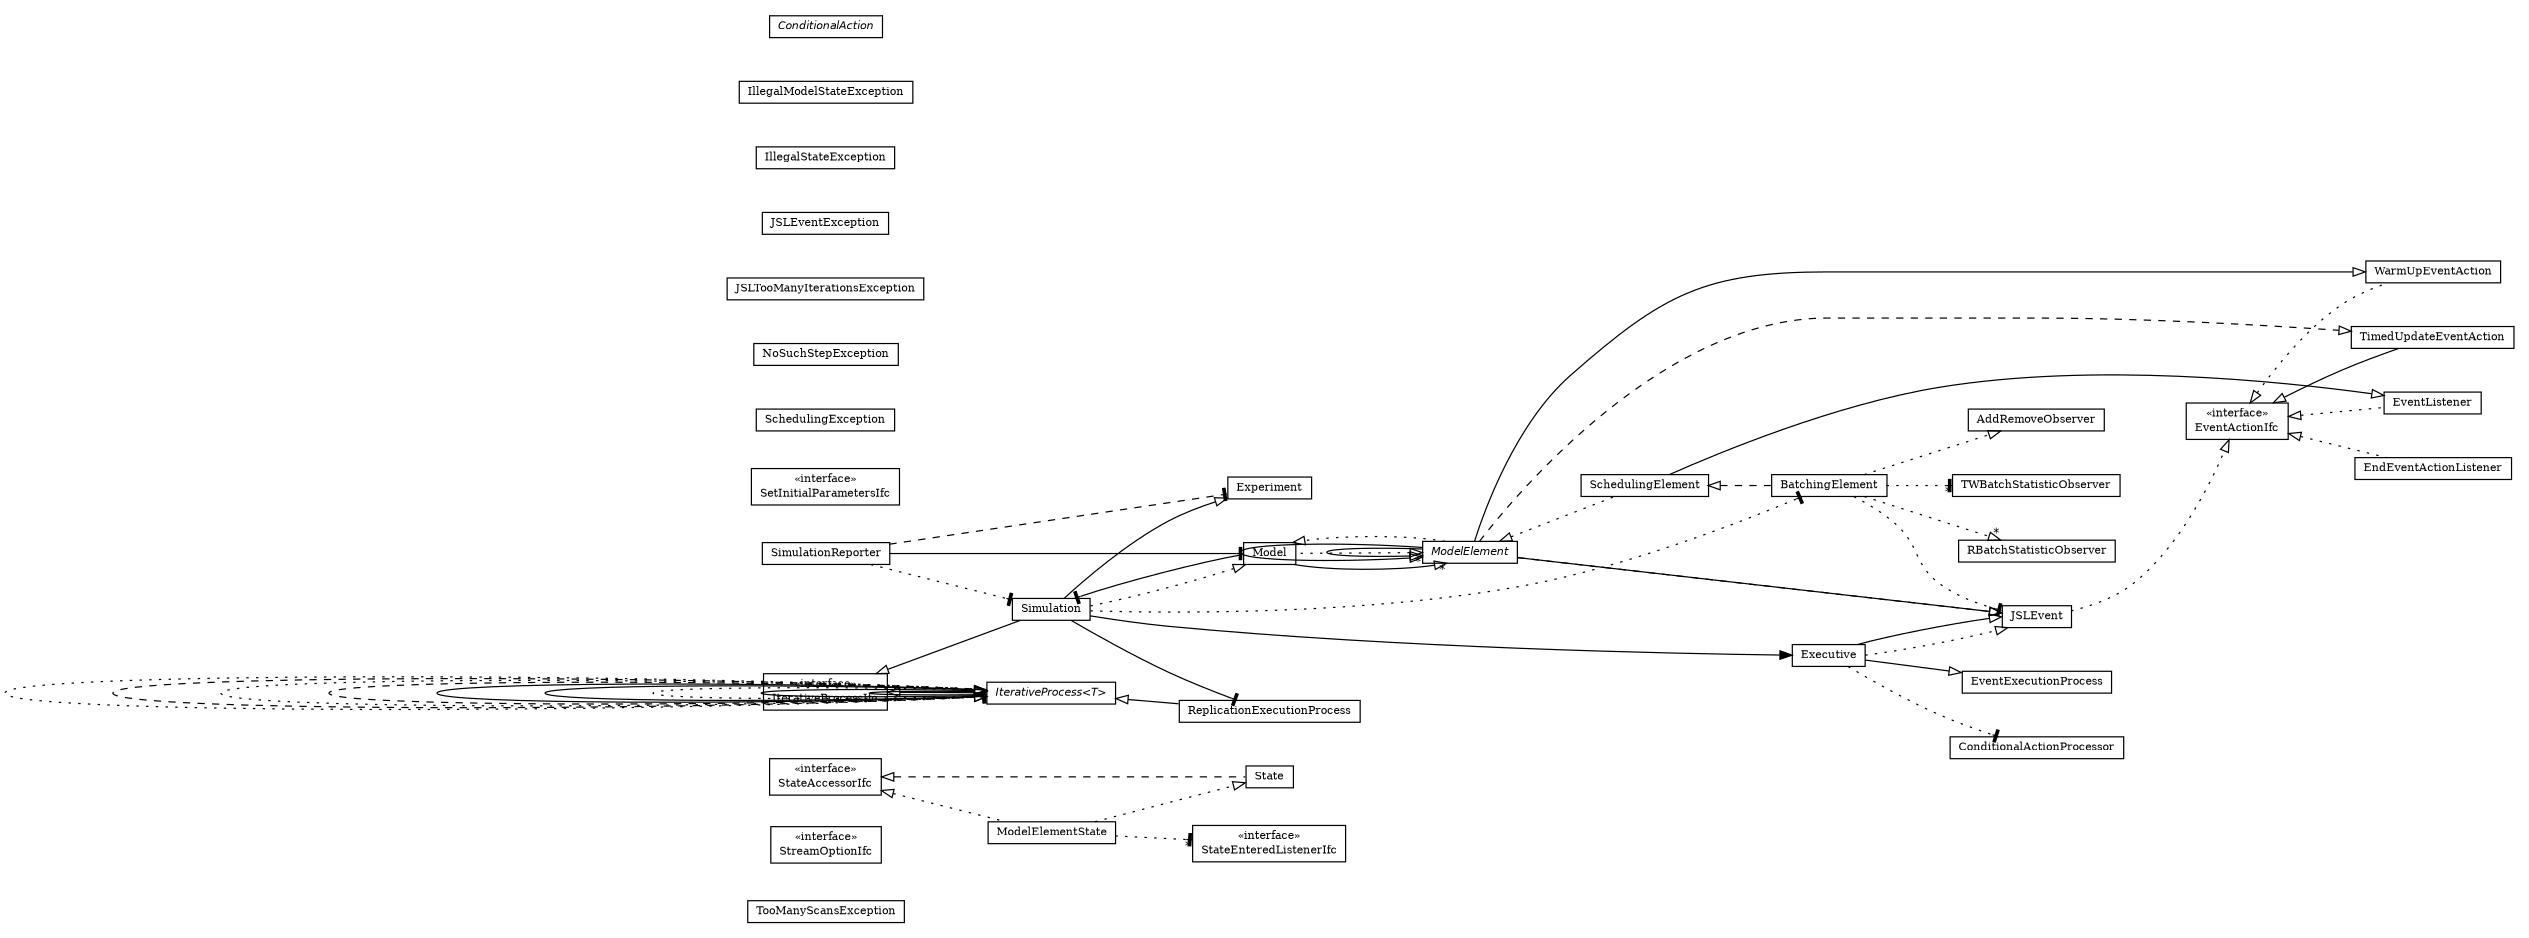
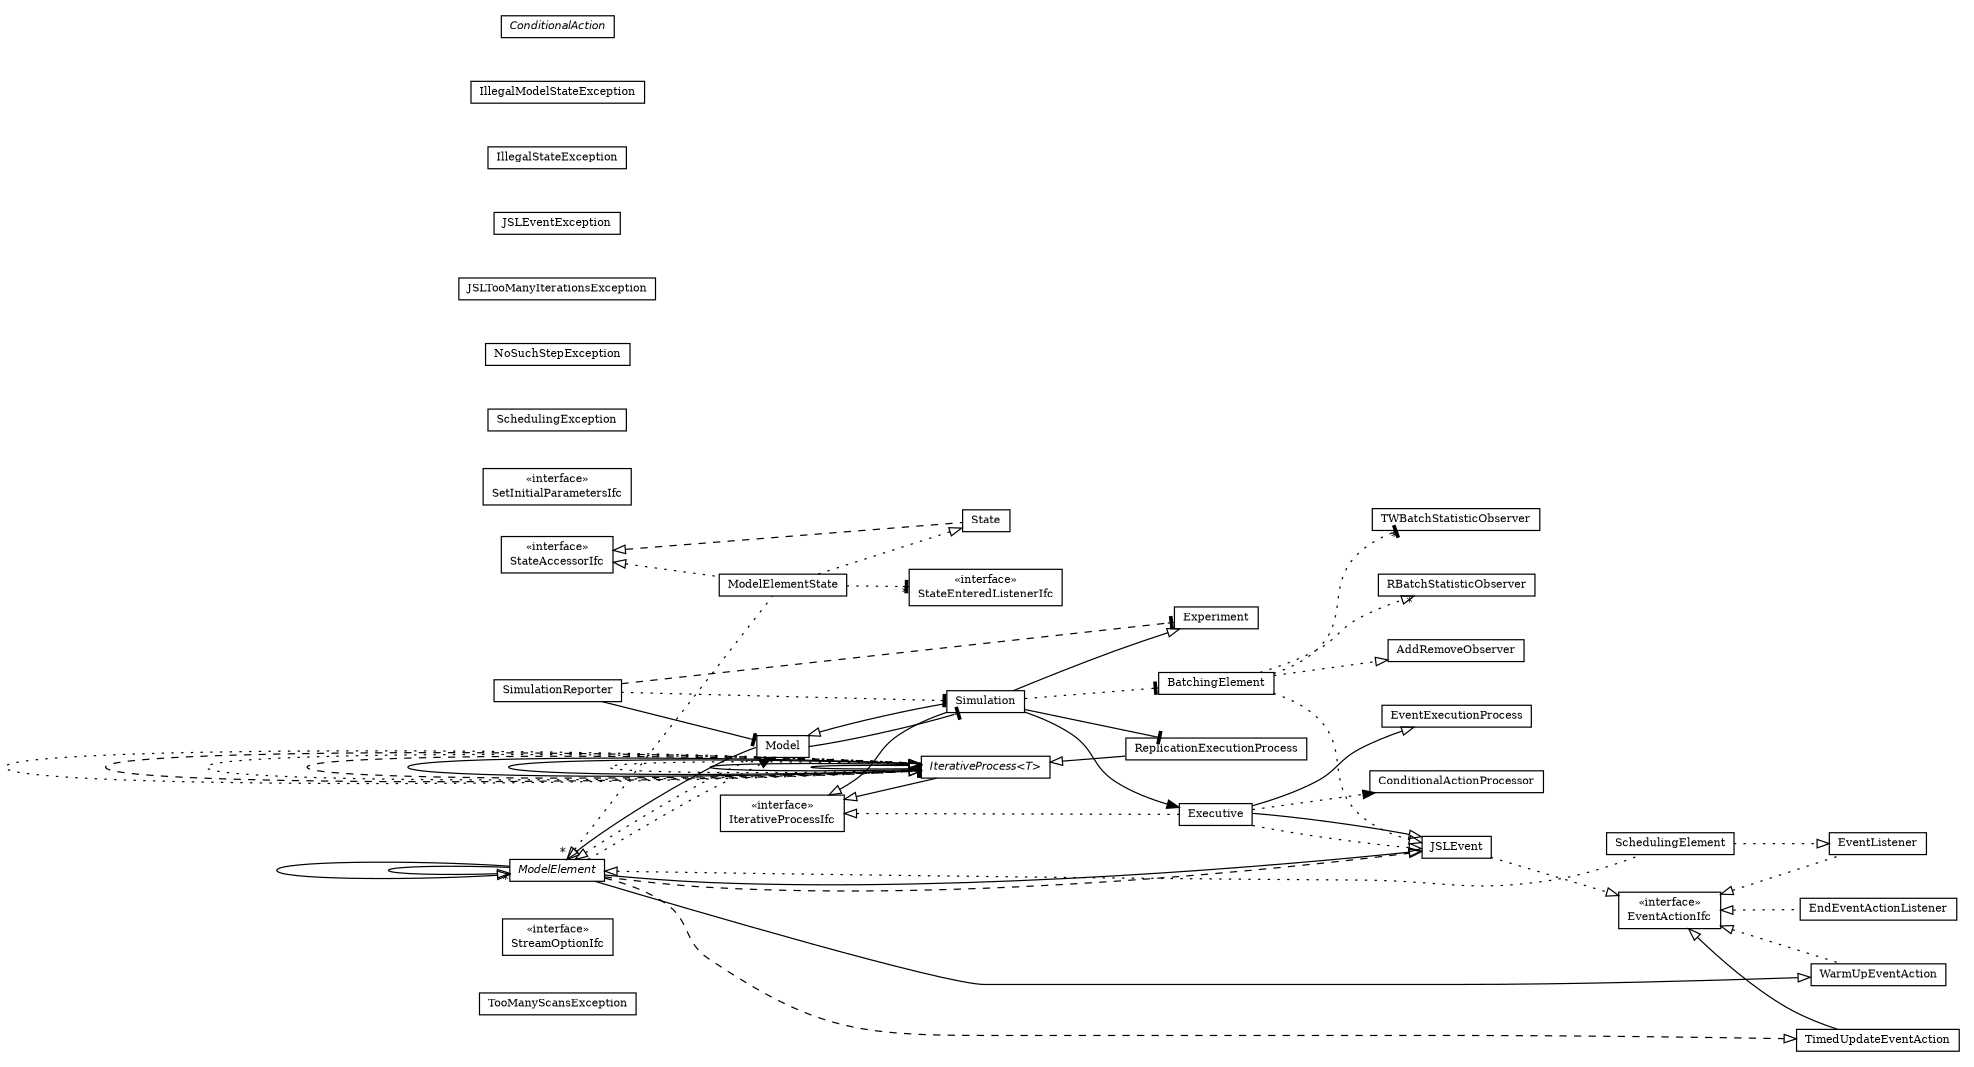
(2014, 379) -> (1775, 844)
(1746, 486) -> none
(1375, 537) -> (673, 810)
(1919, 560) -> (1339, 774)
(1163, 589) -> (883, 716)
(1918, 705) -> (1308, 802)
none -> (669, 729)
none -> (1018, 814)
